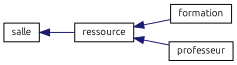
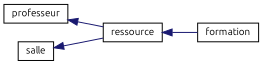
(156, 43) -> (90, 24)
